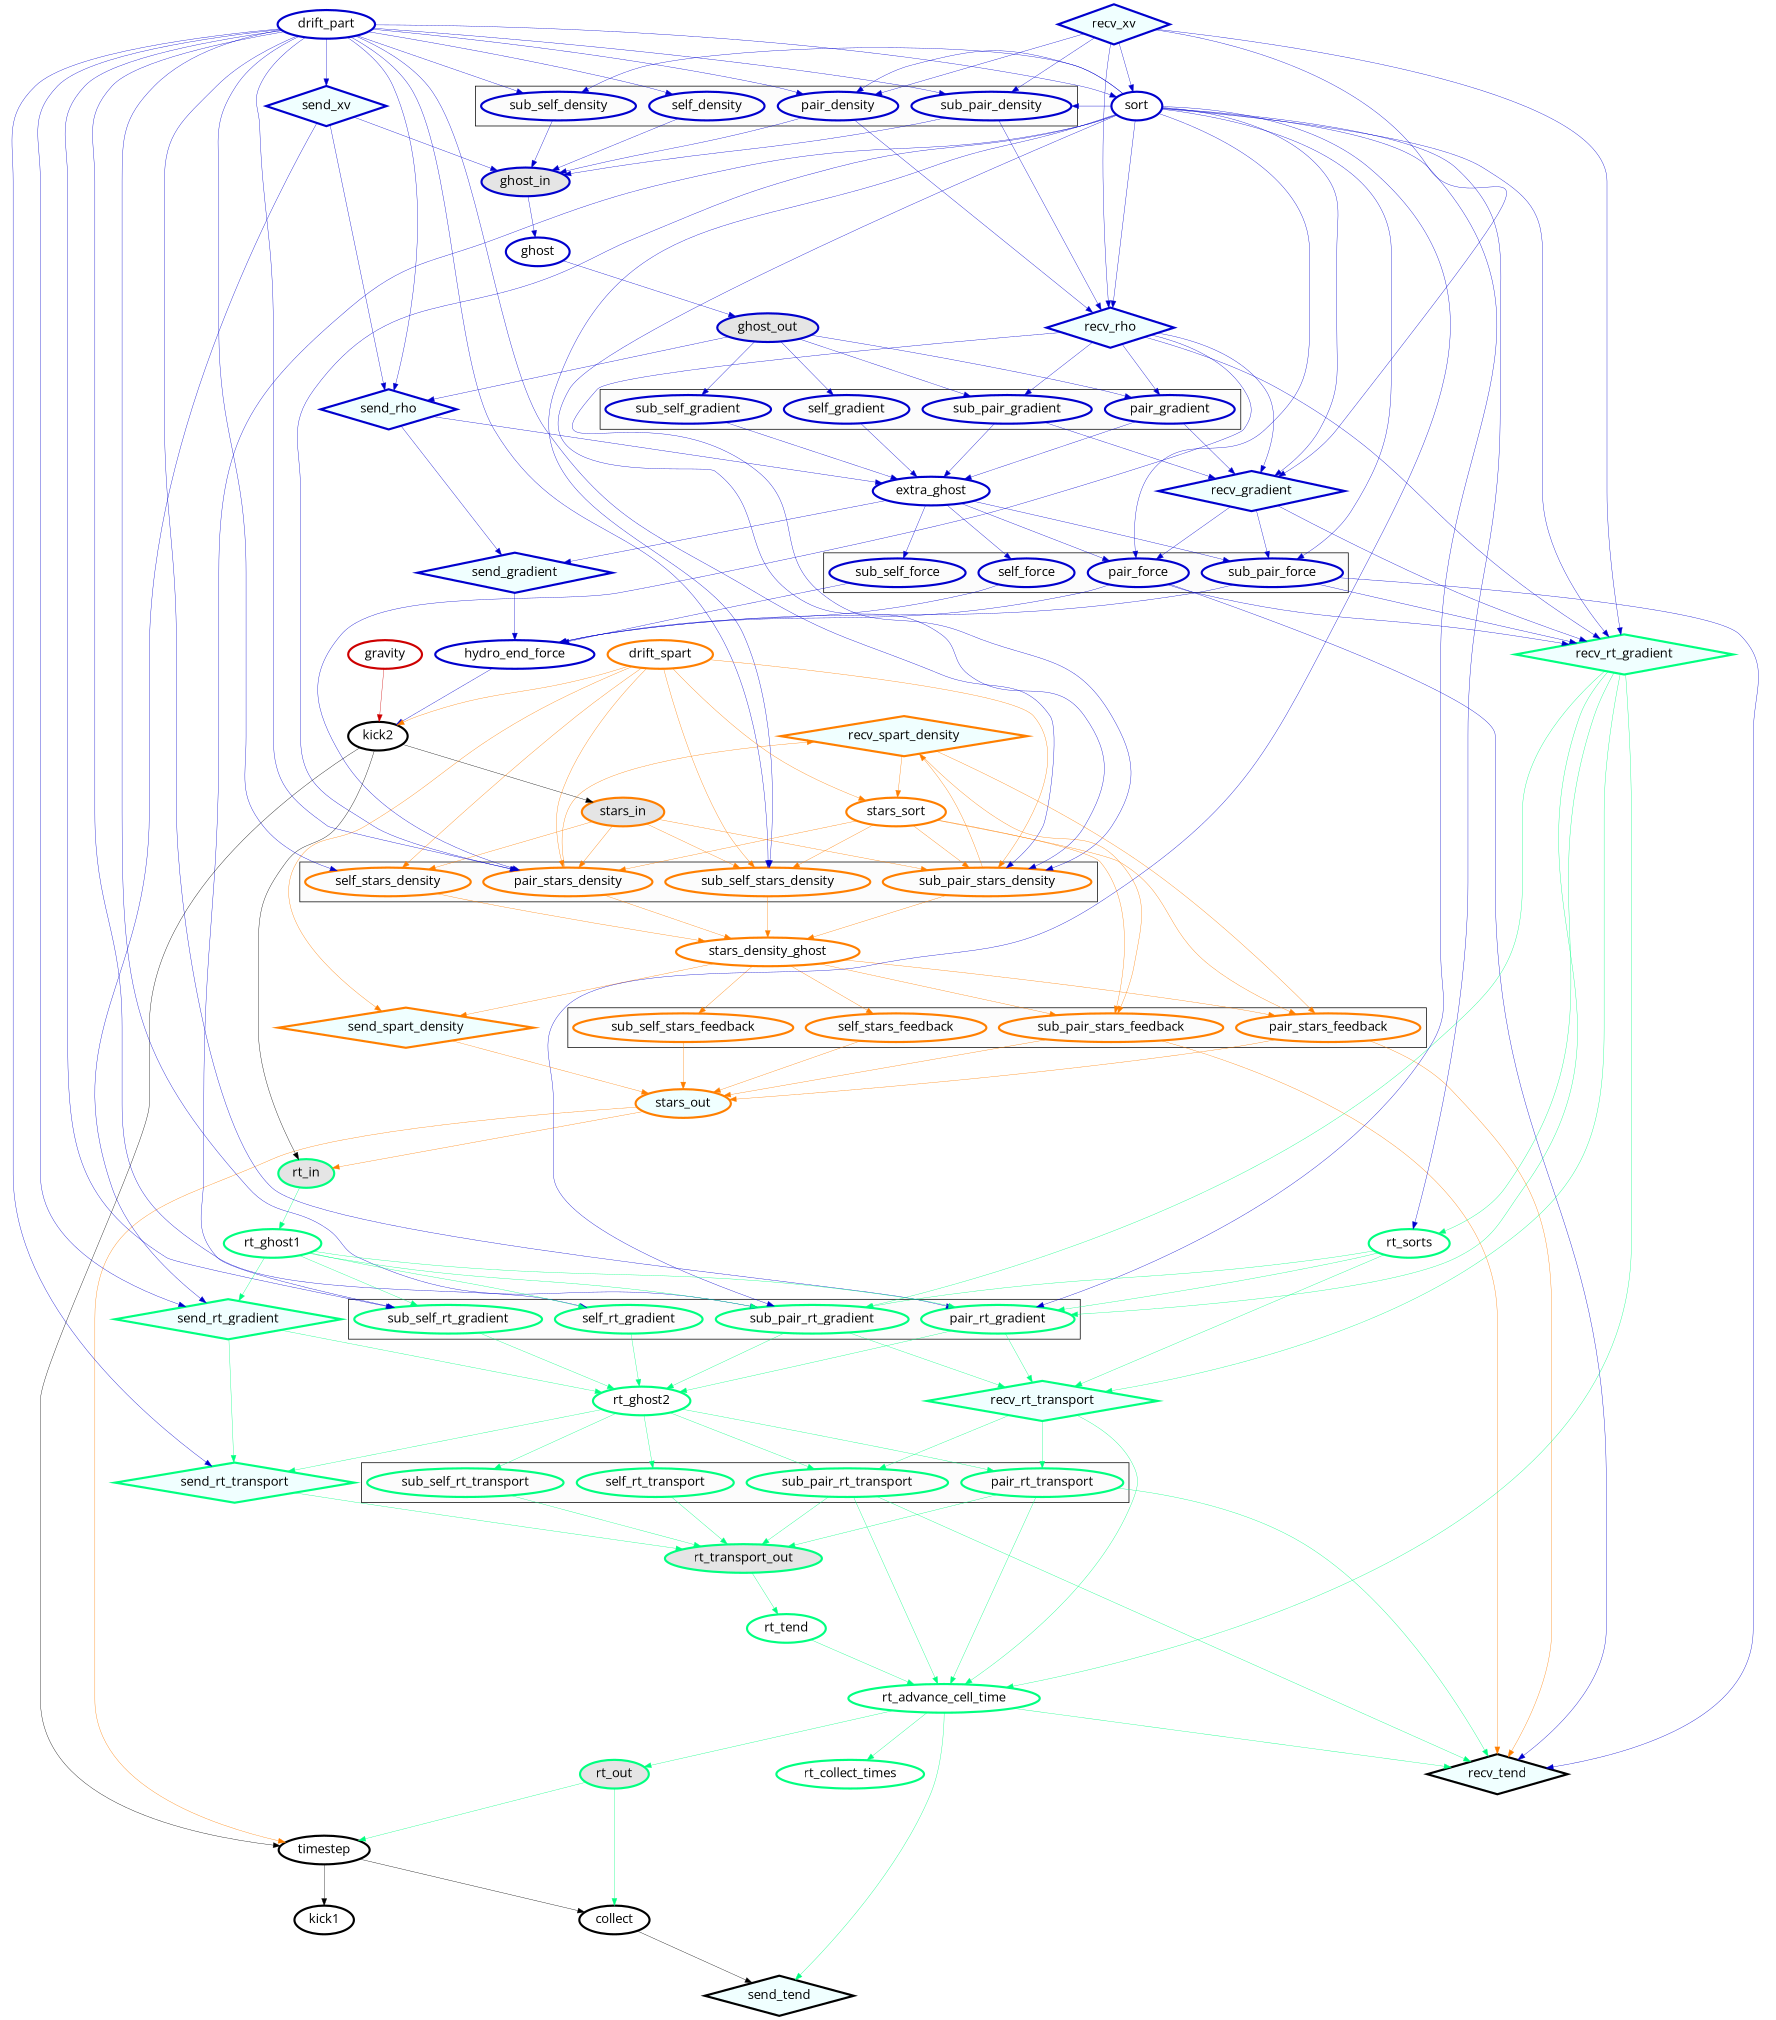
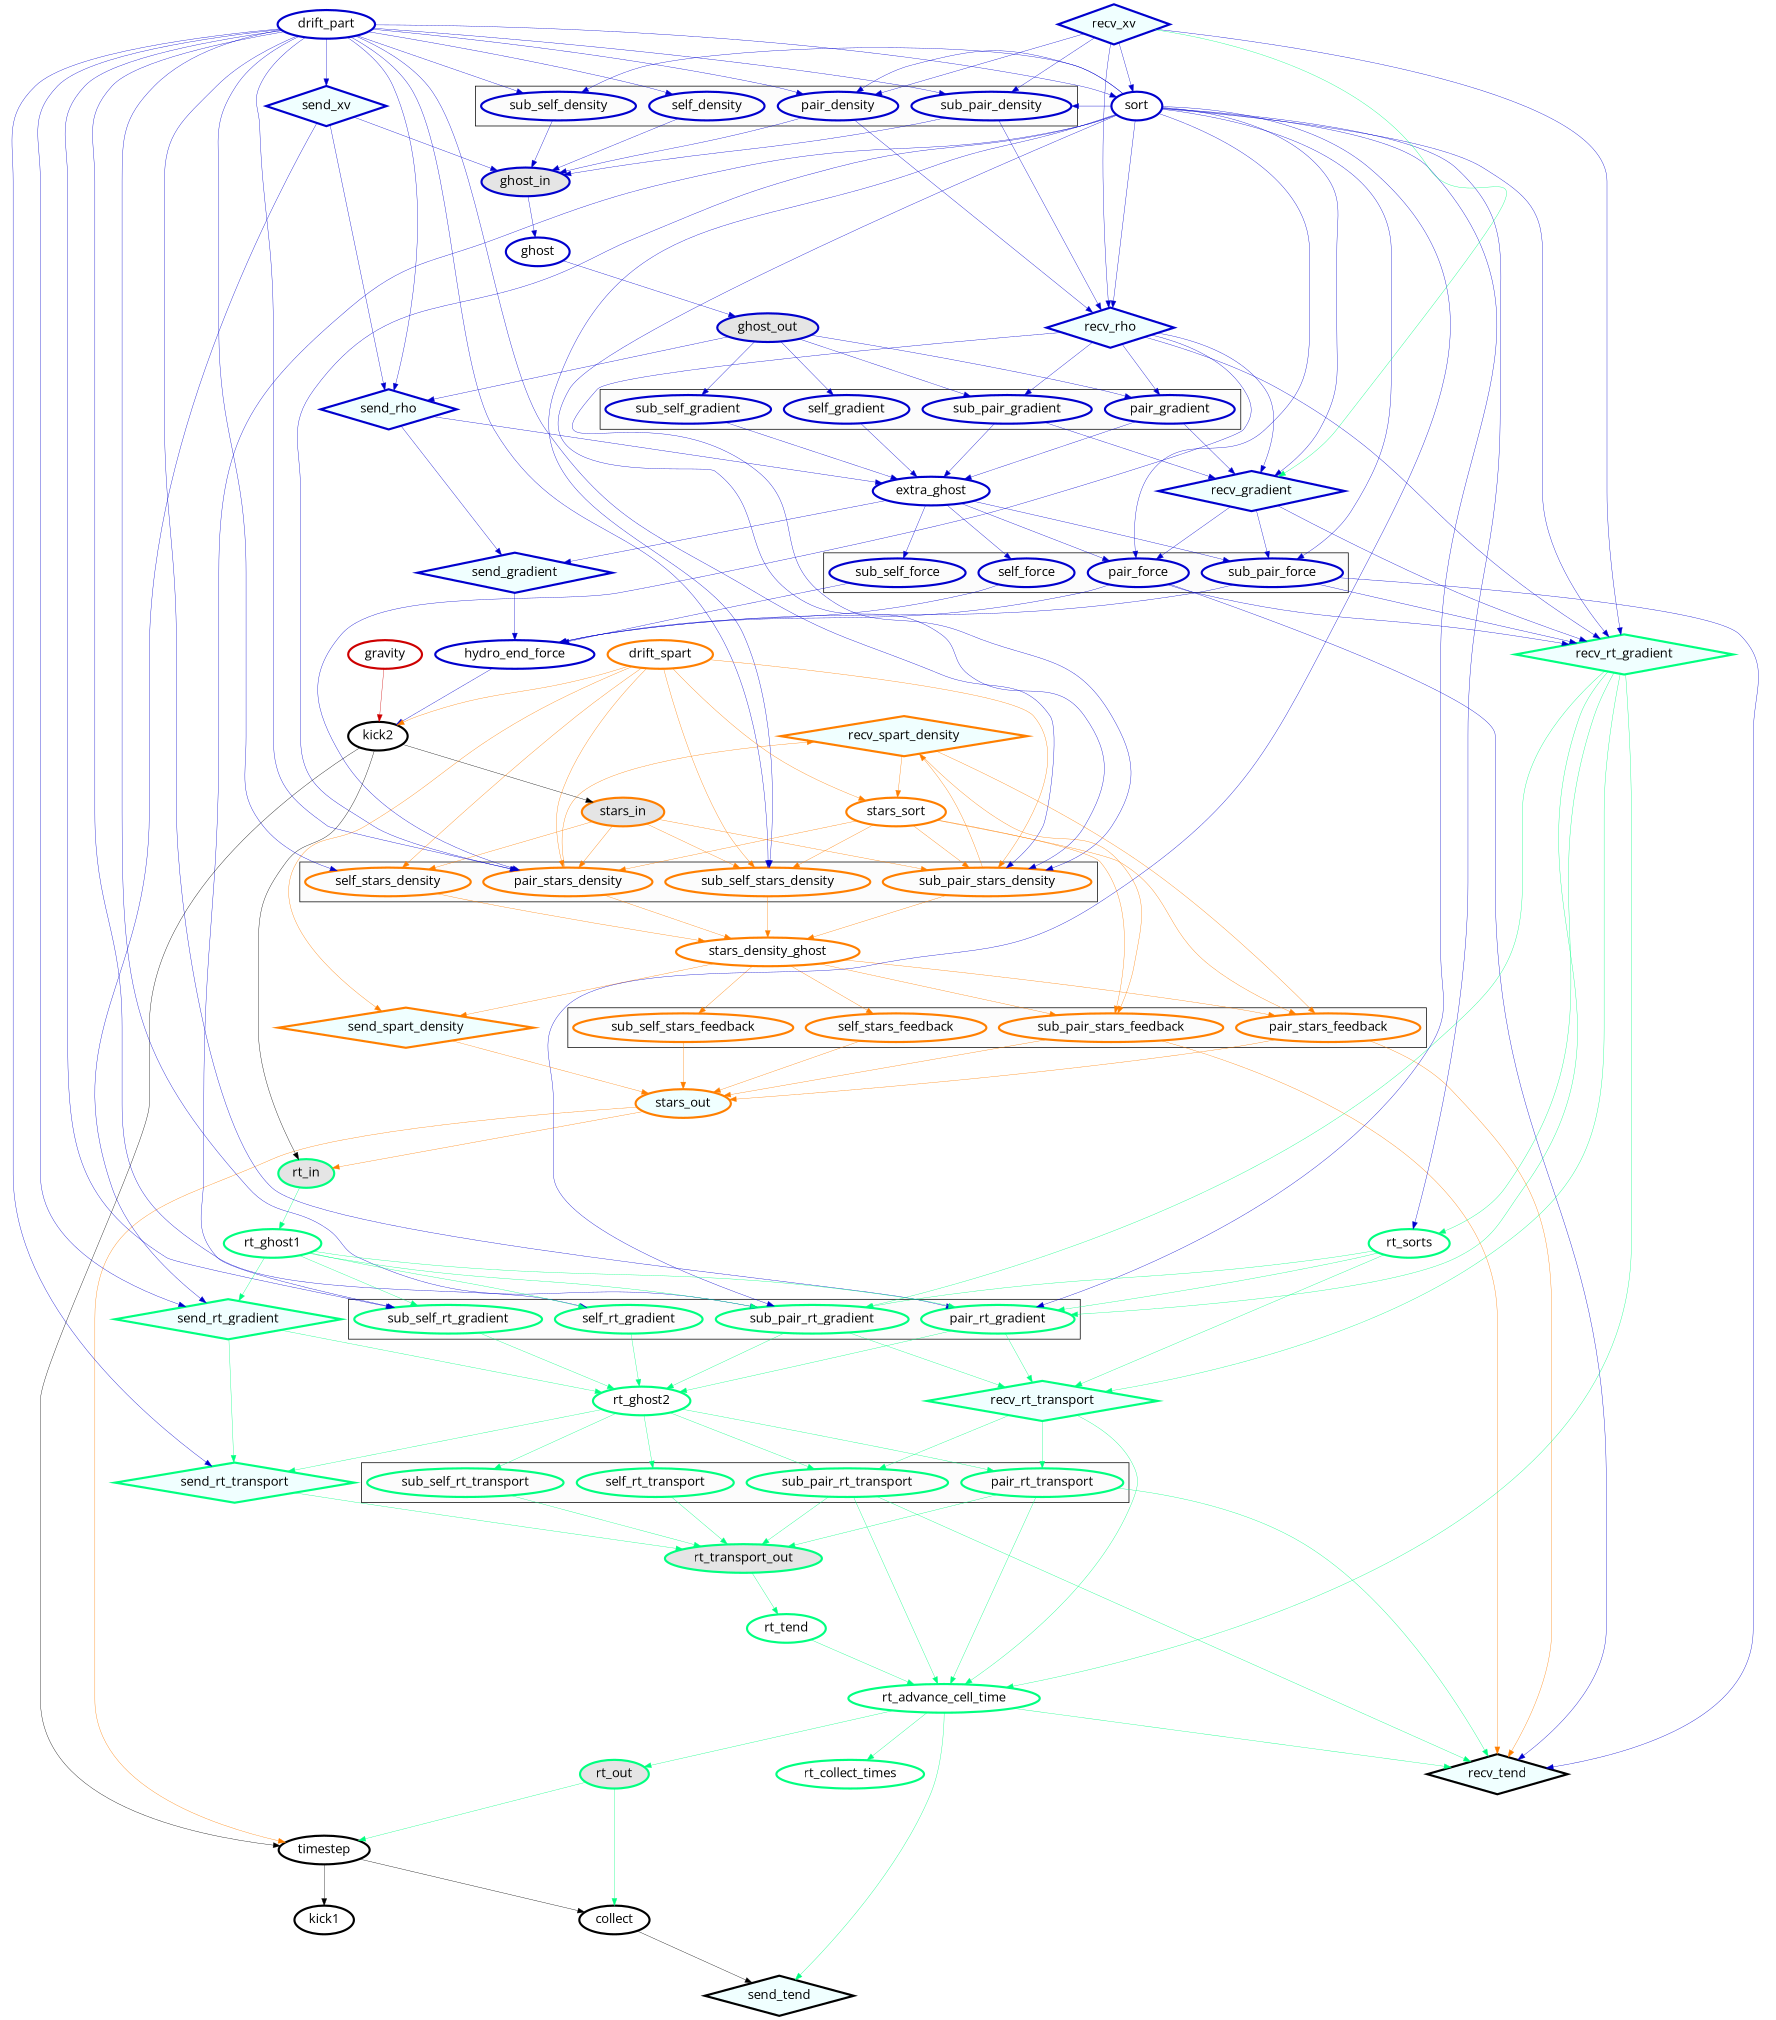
(1488, 187) -> (1488, 187)
